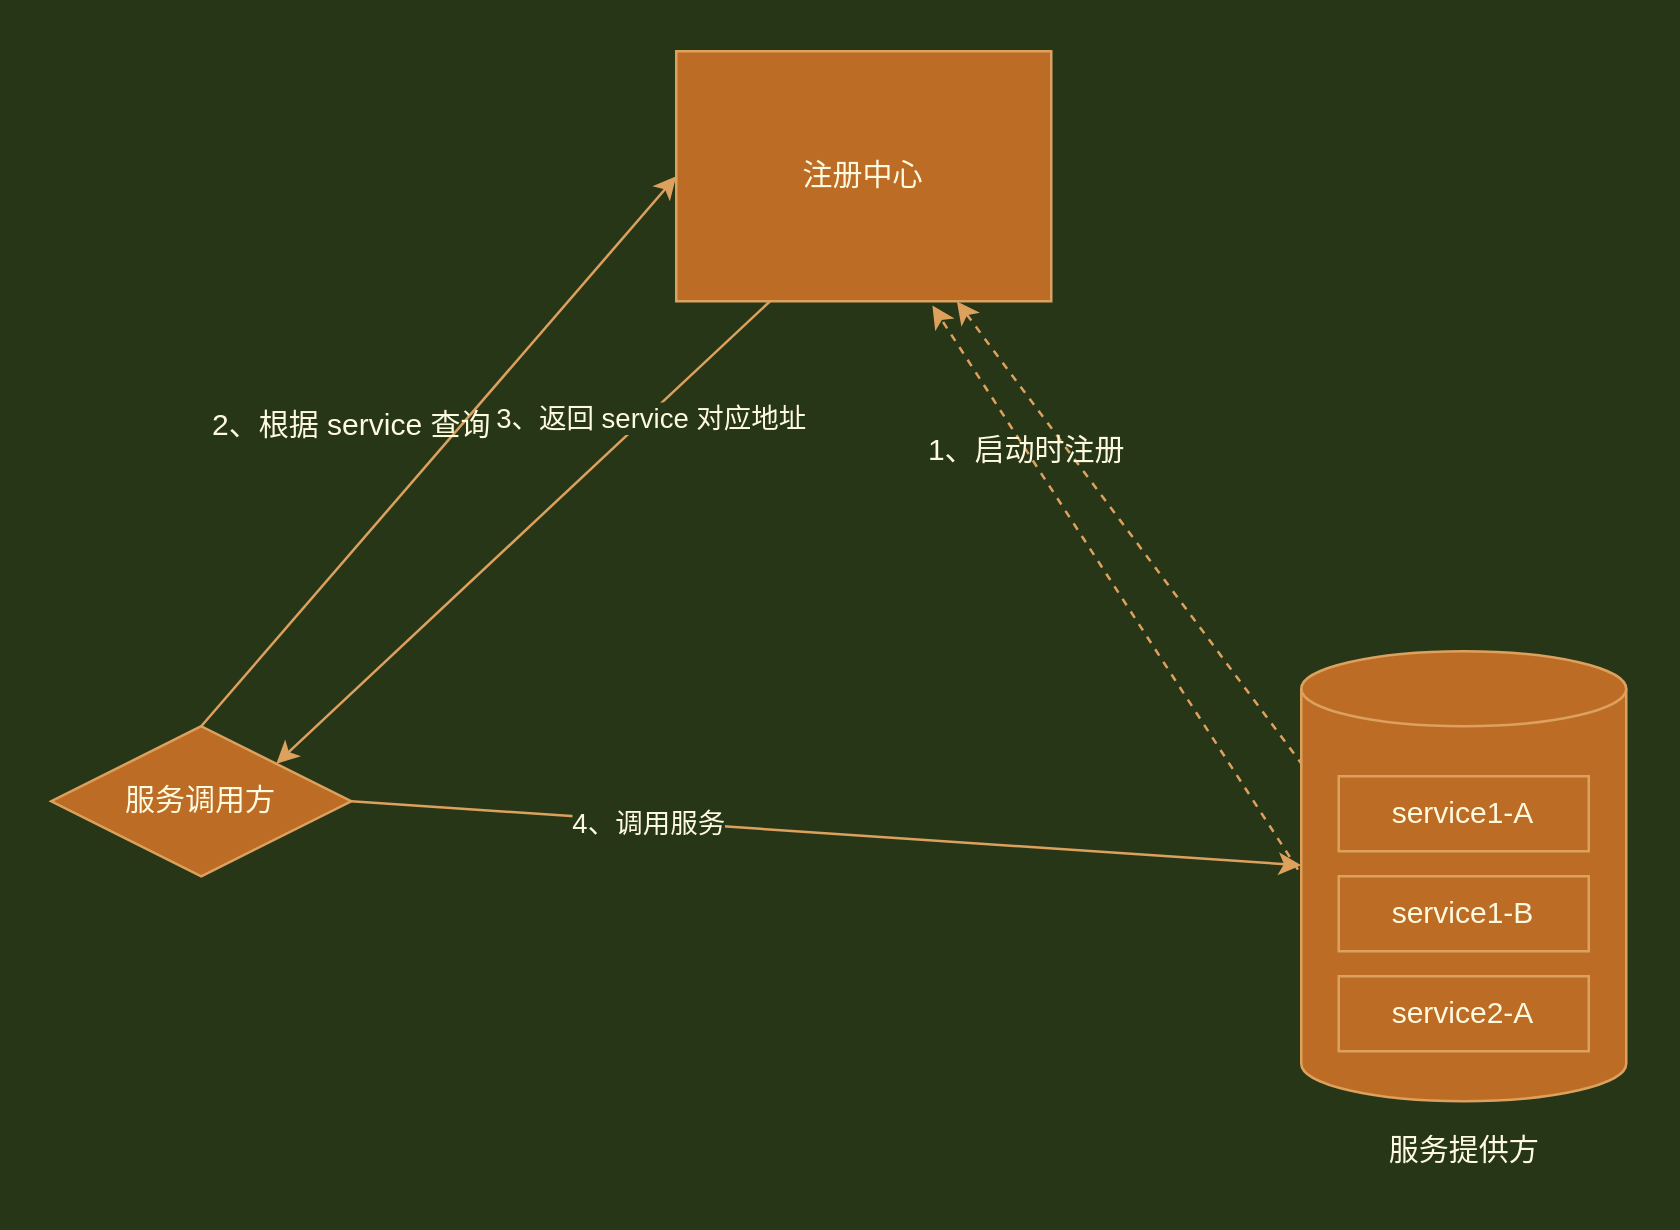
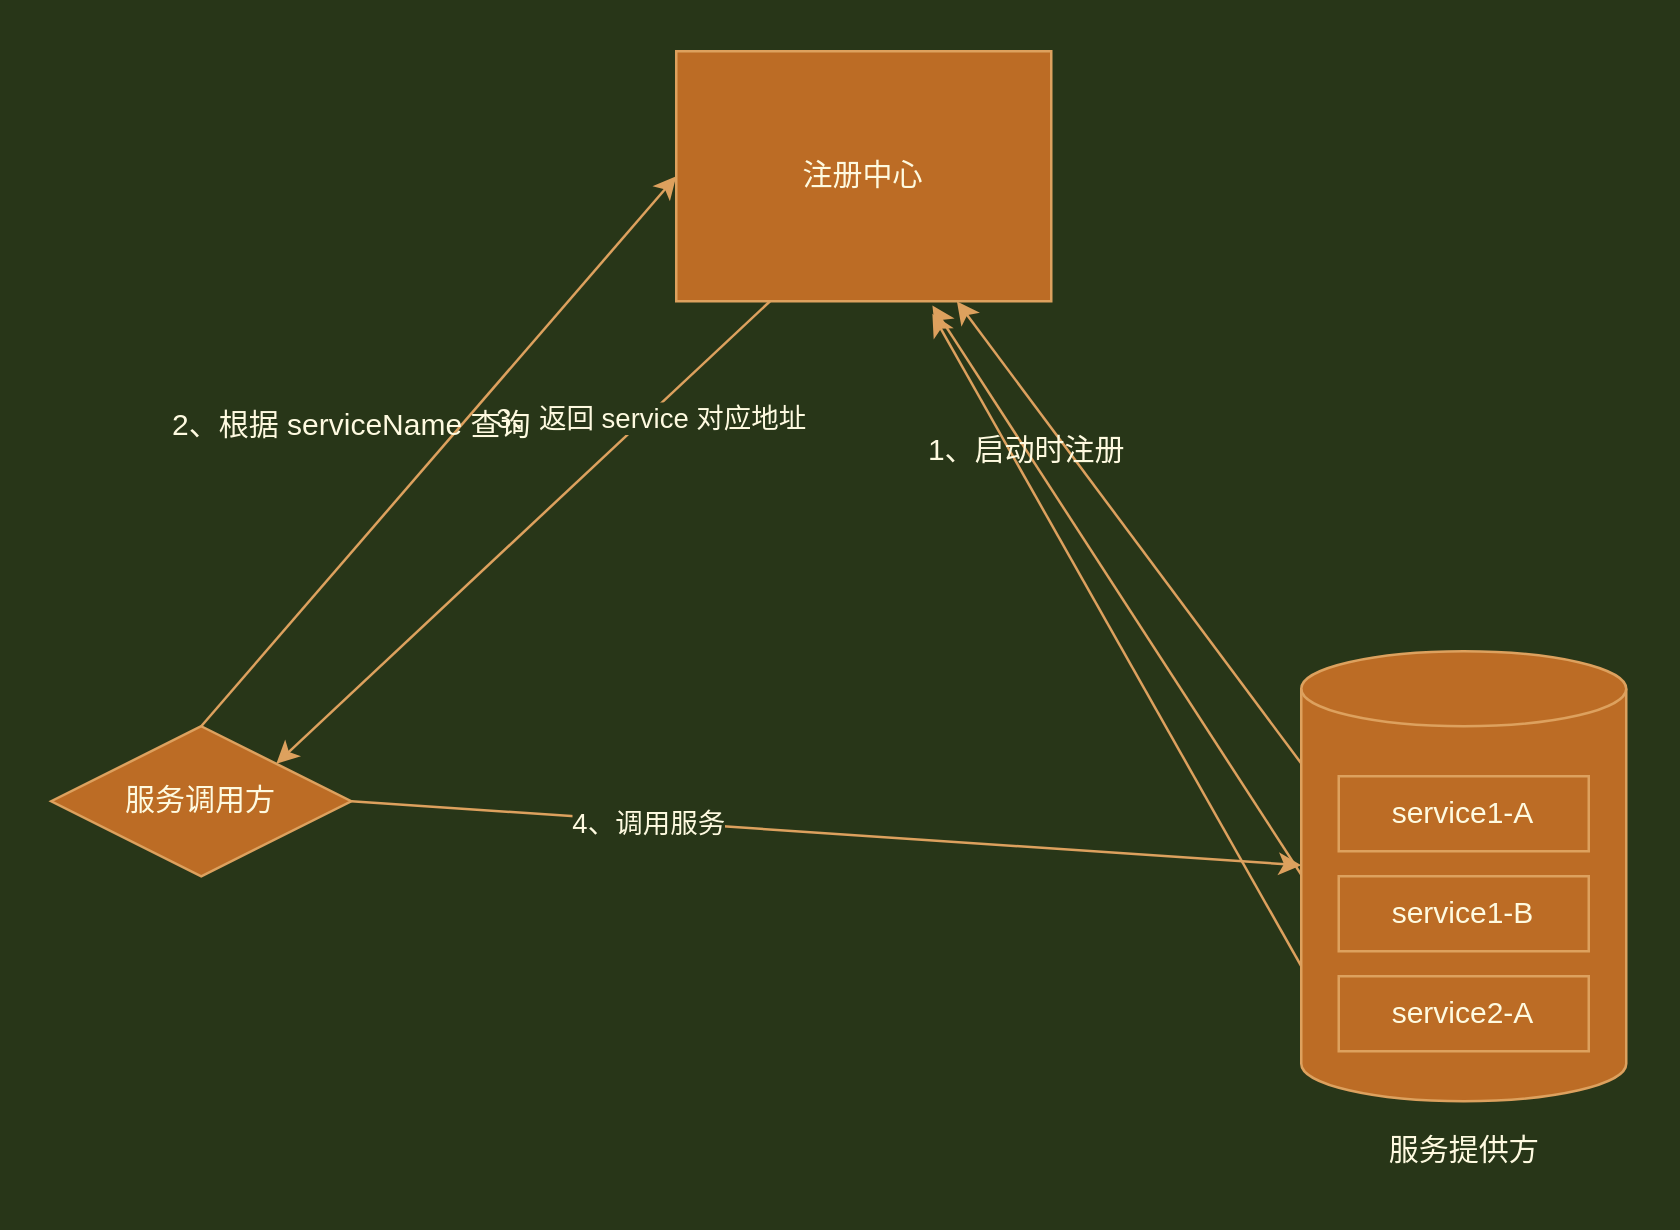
(353, 426) -> (353, 426)
(1134, 539) -> (1134, 539)
none -> (1090, 592)
(1121, 597) -> (1121, 597)
